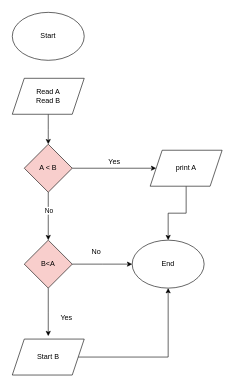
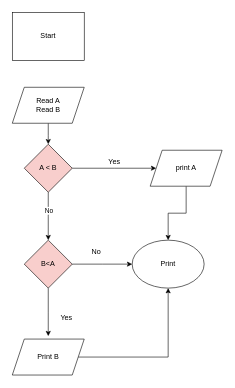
(48, 36) -> (48, 36)
(48, 96) -> (48, 105)
(168, 264) -> (168, 264)
(48, 357) -> (48, 357)
